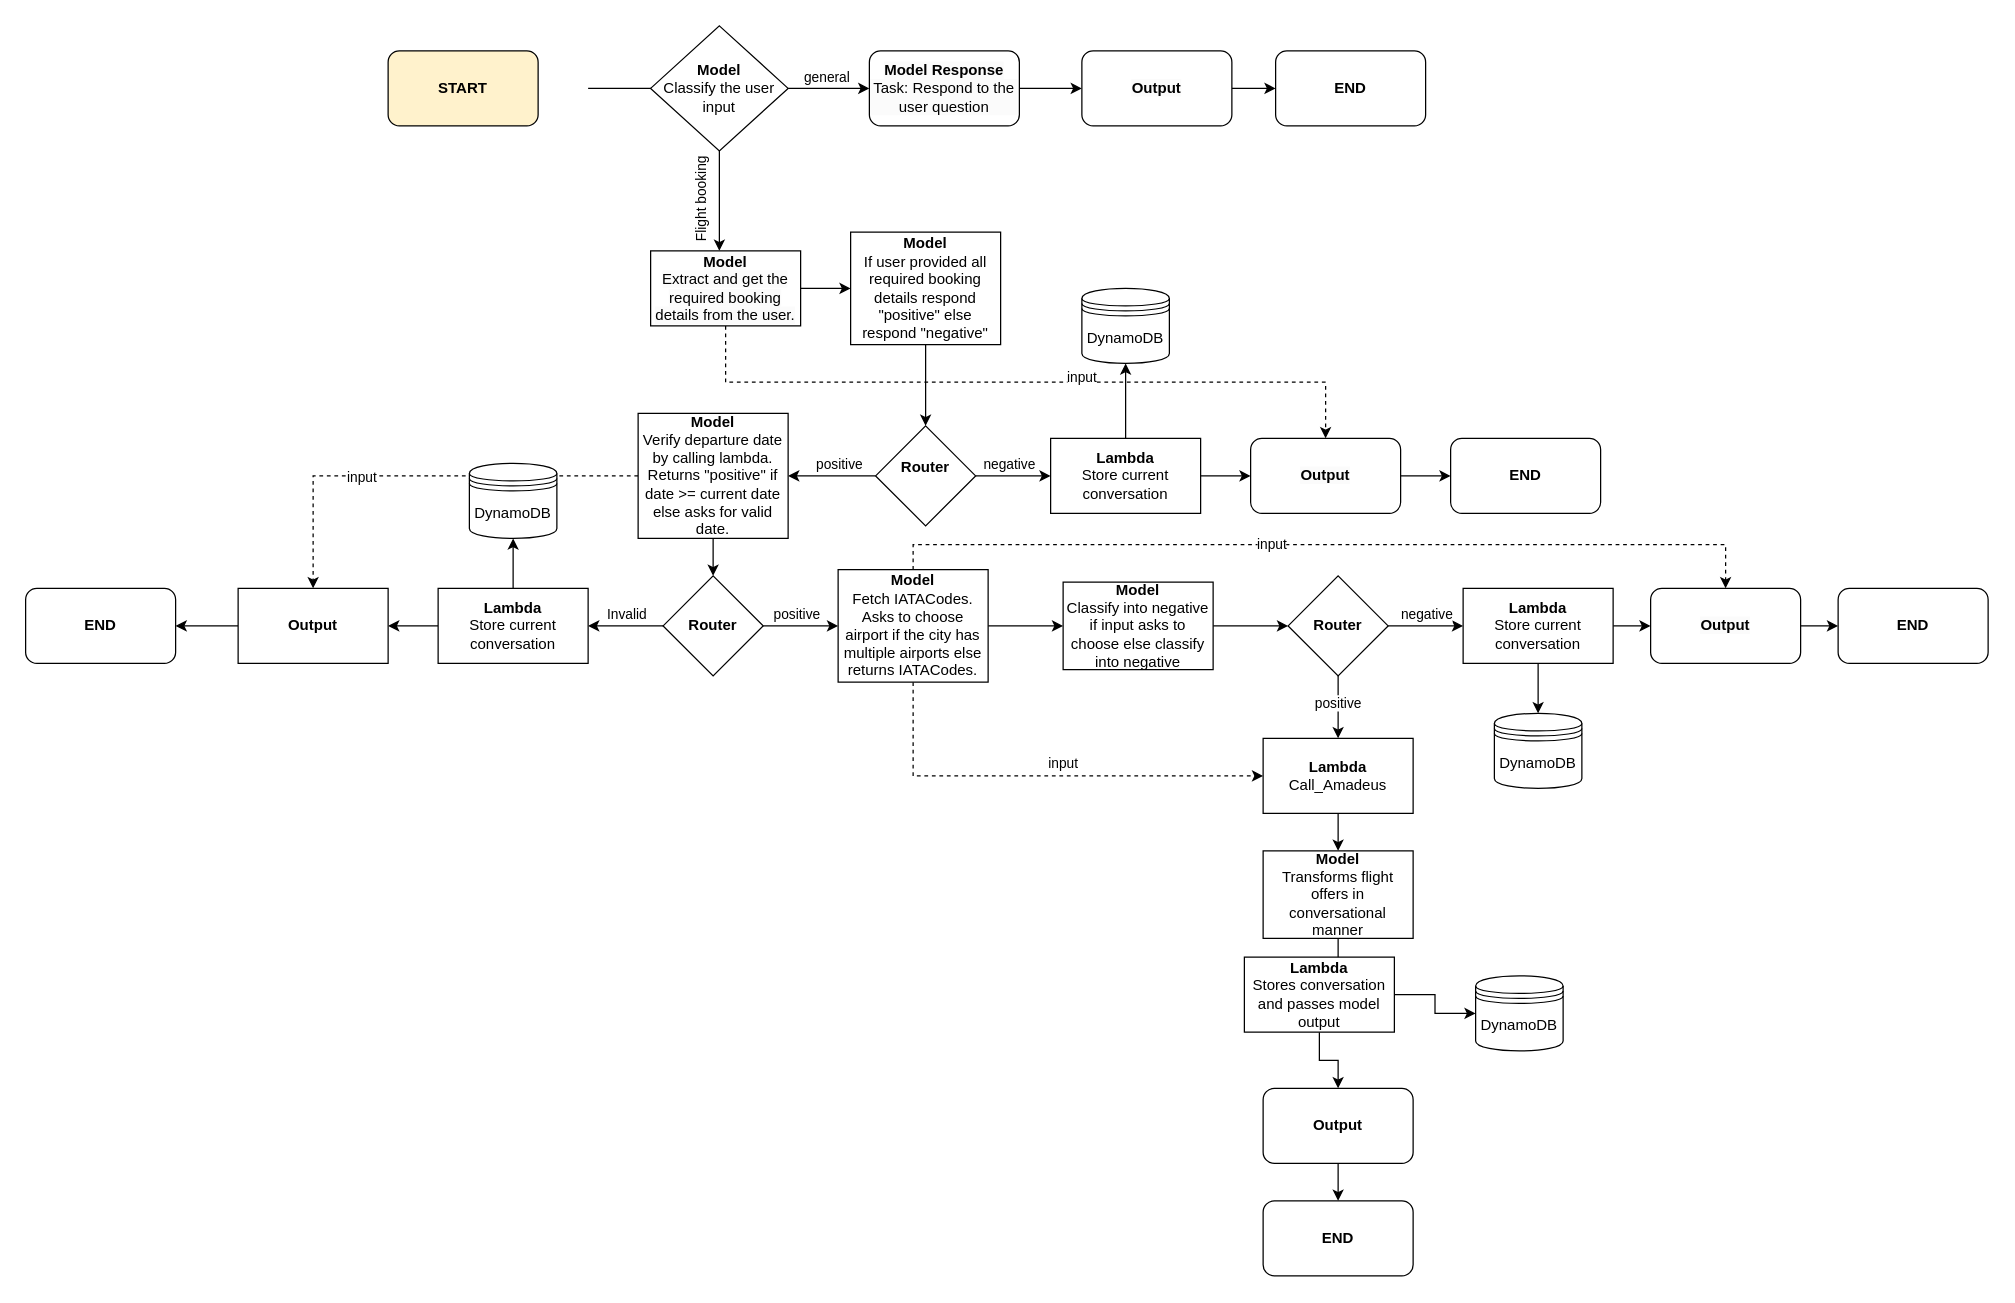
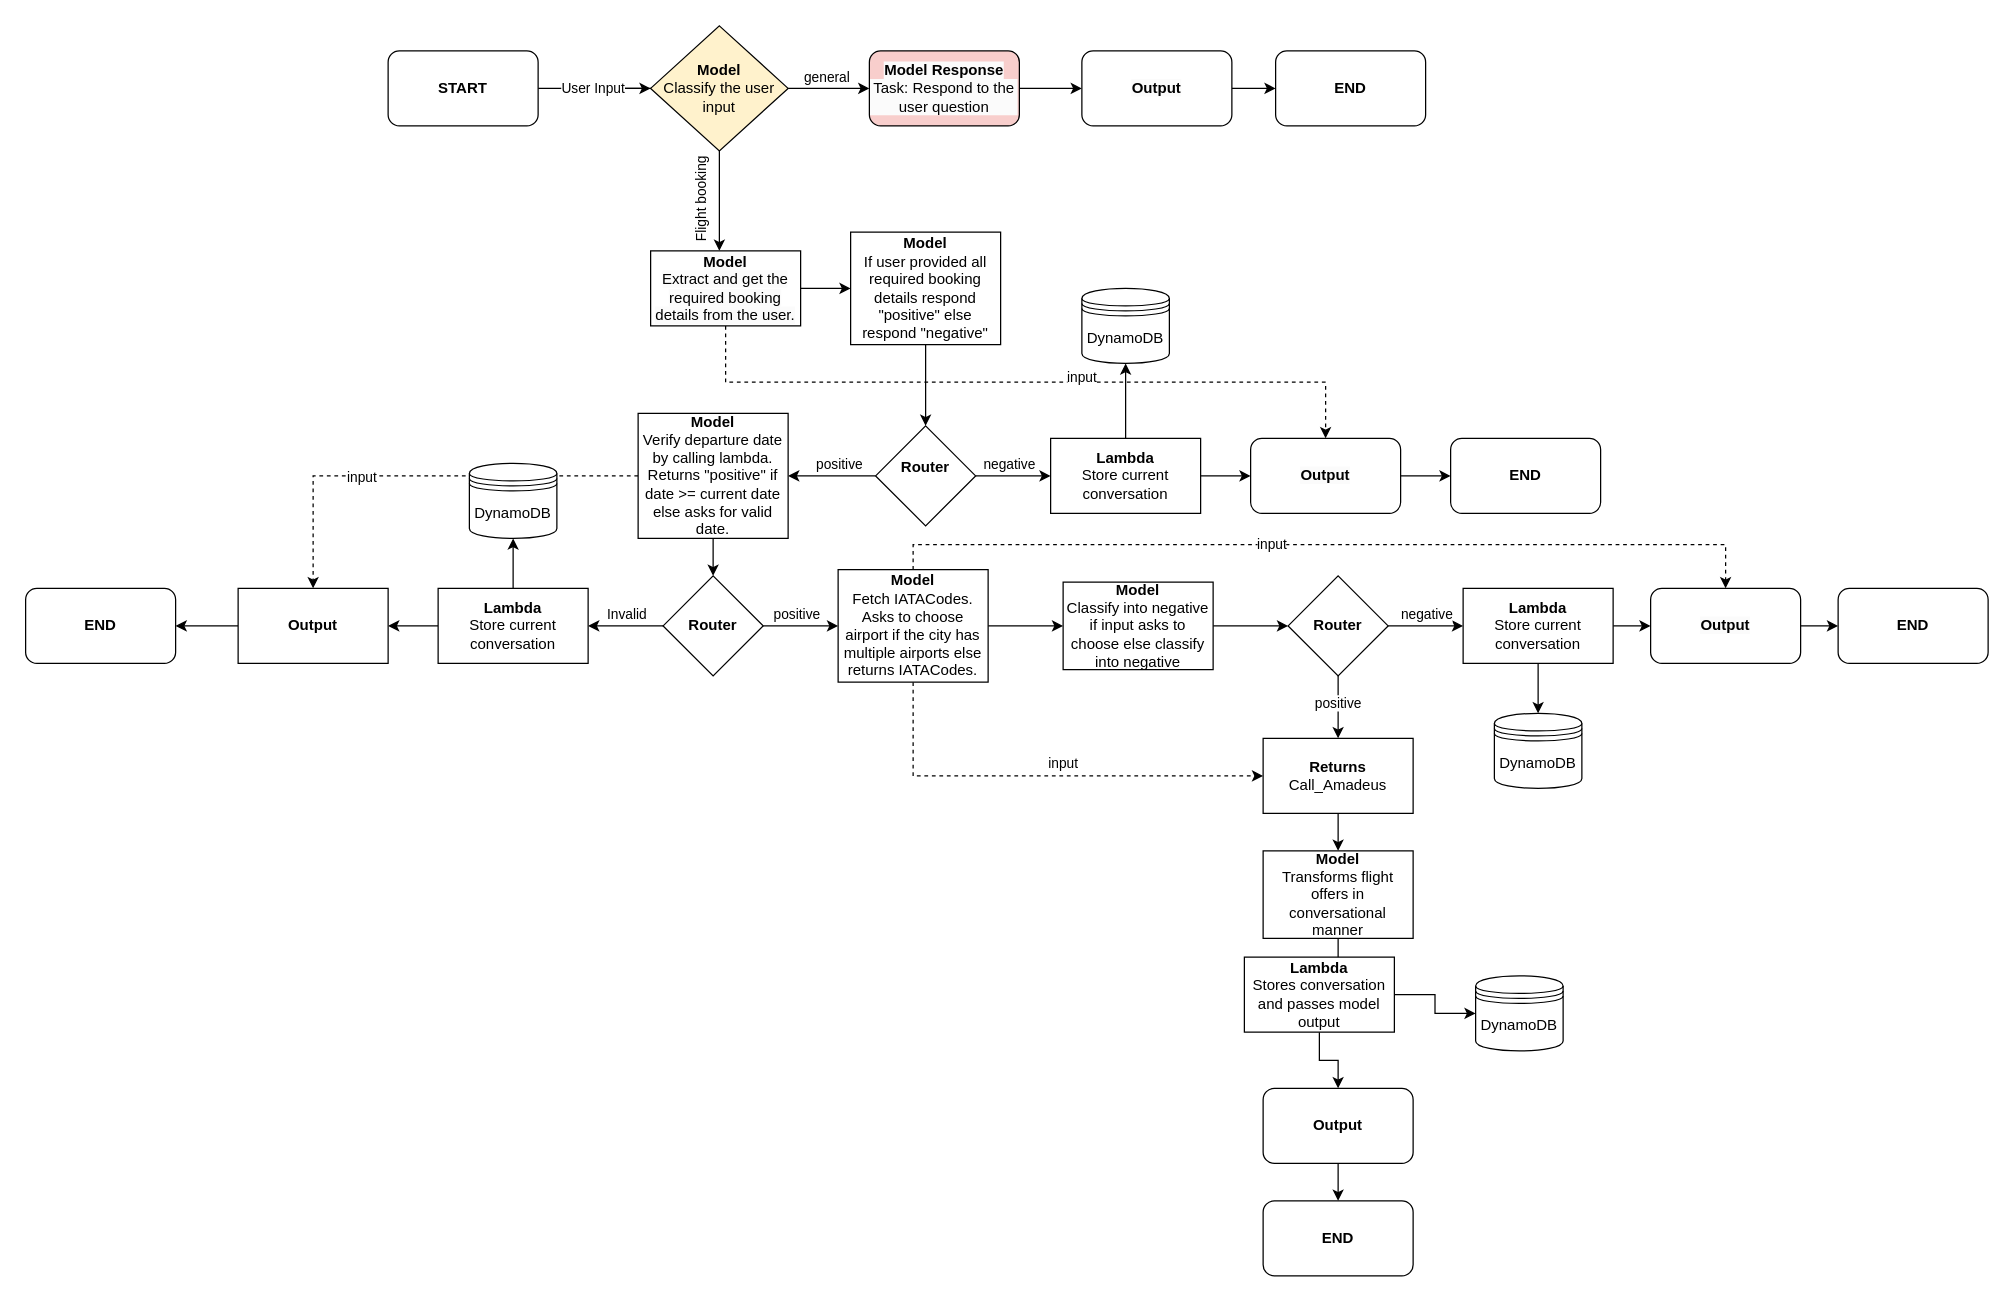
(463, 88) -> (463, 88)
none -> (562, 88)
(719, 88) -> (719, 88)
(944, 88) -> (944, 88)
(1338, 776) -> (1338, 776)
